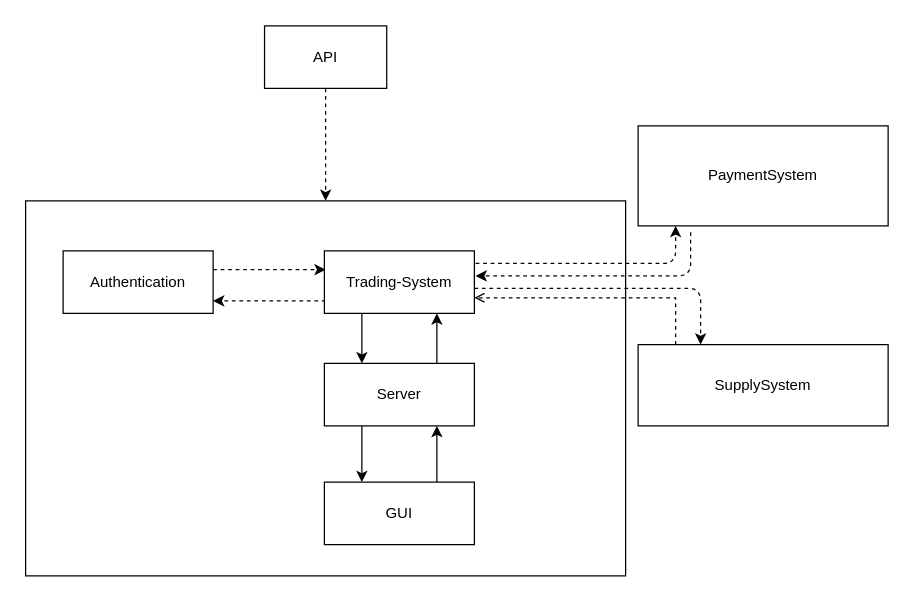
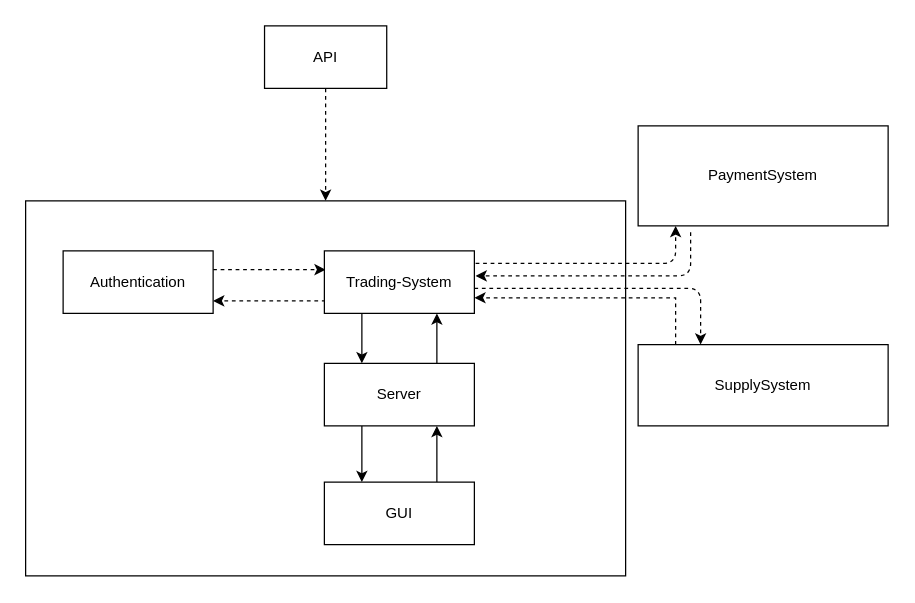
(481, 298) -> (484, 298)
